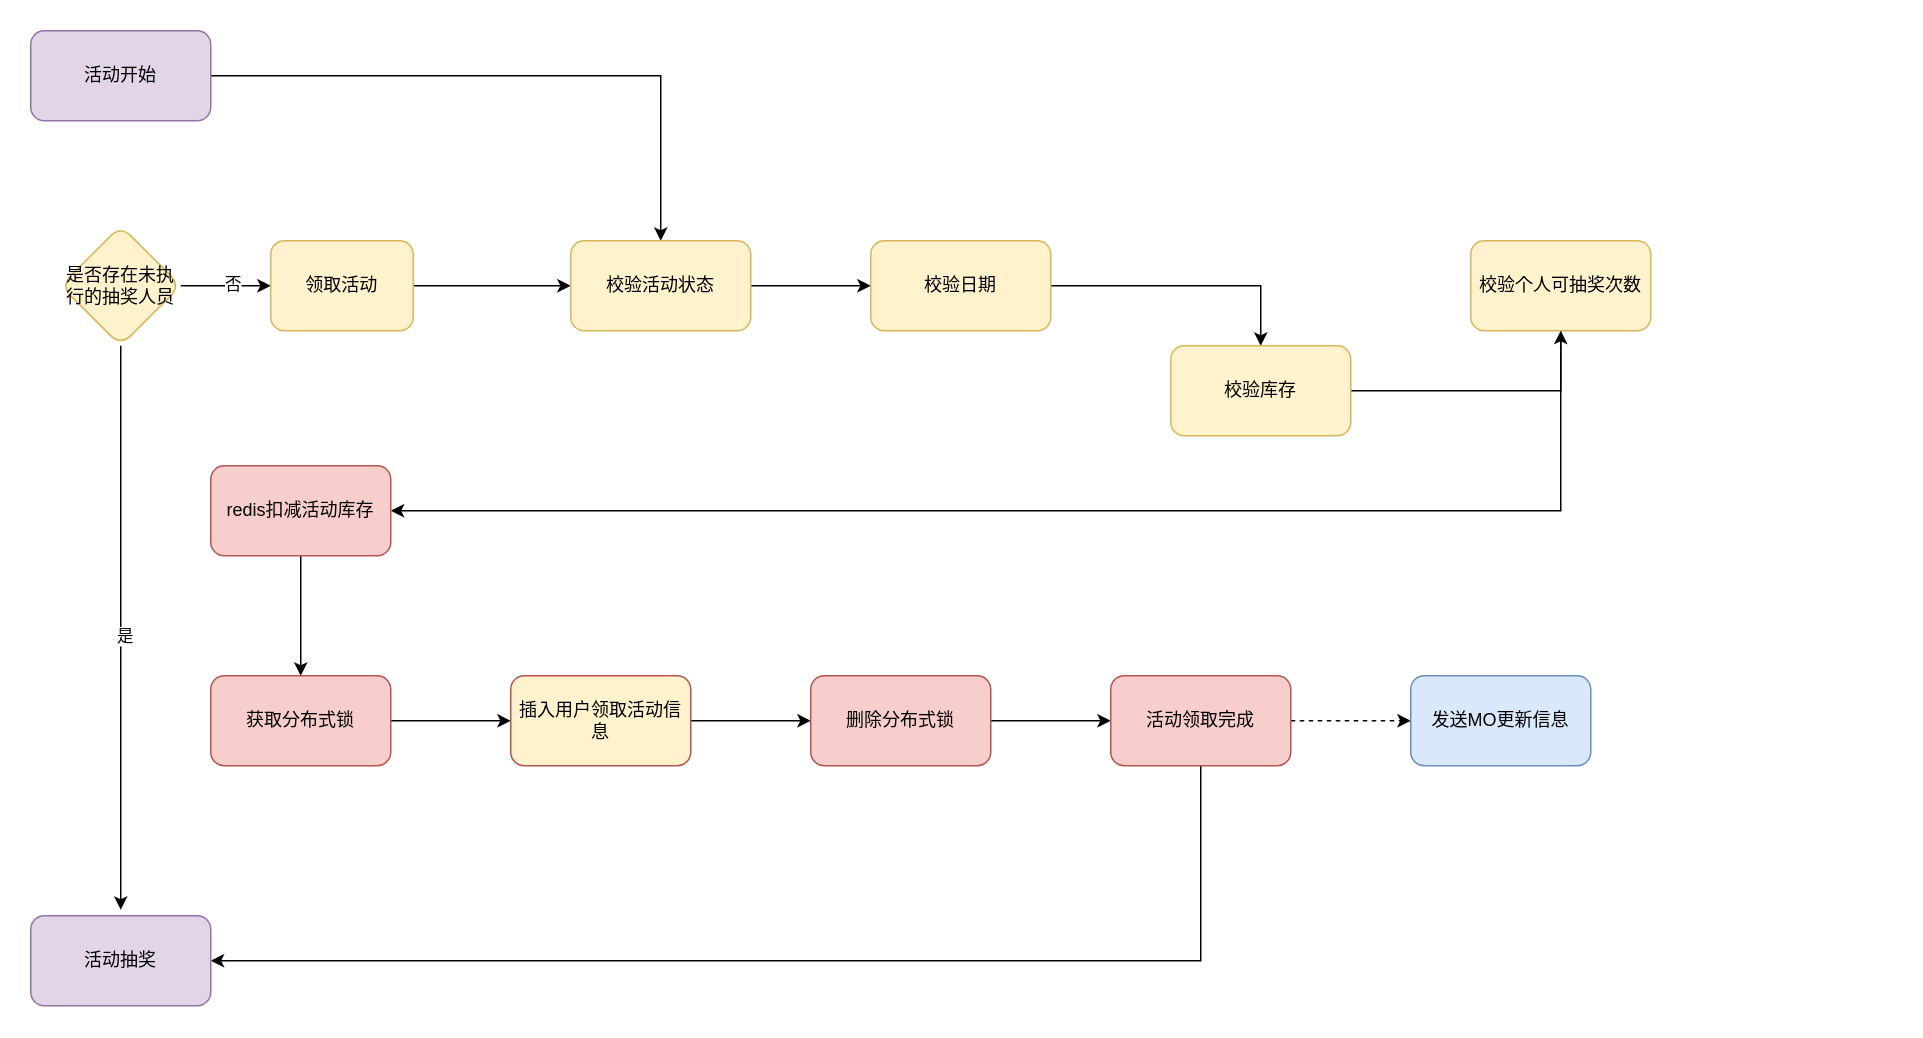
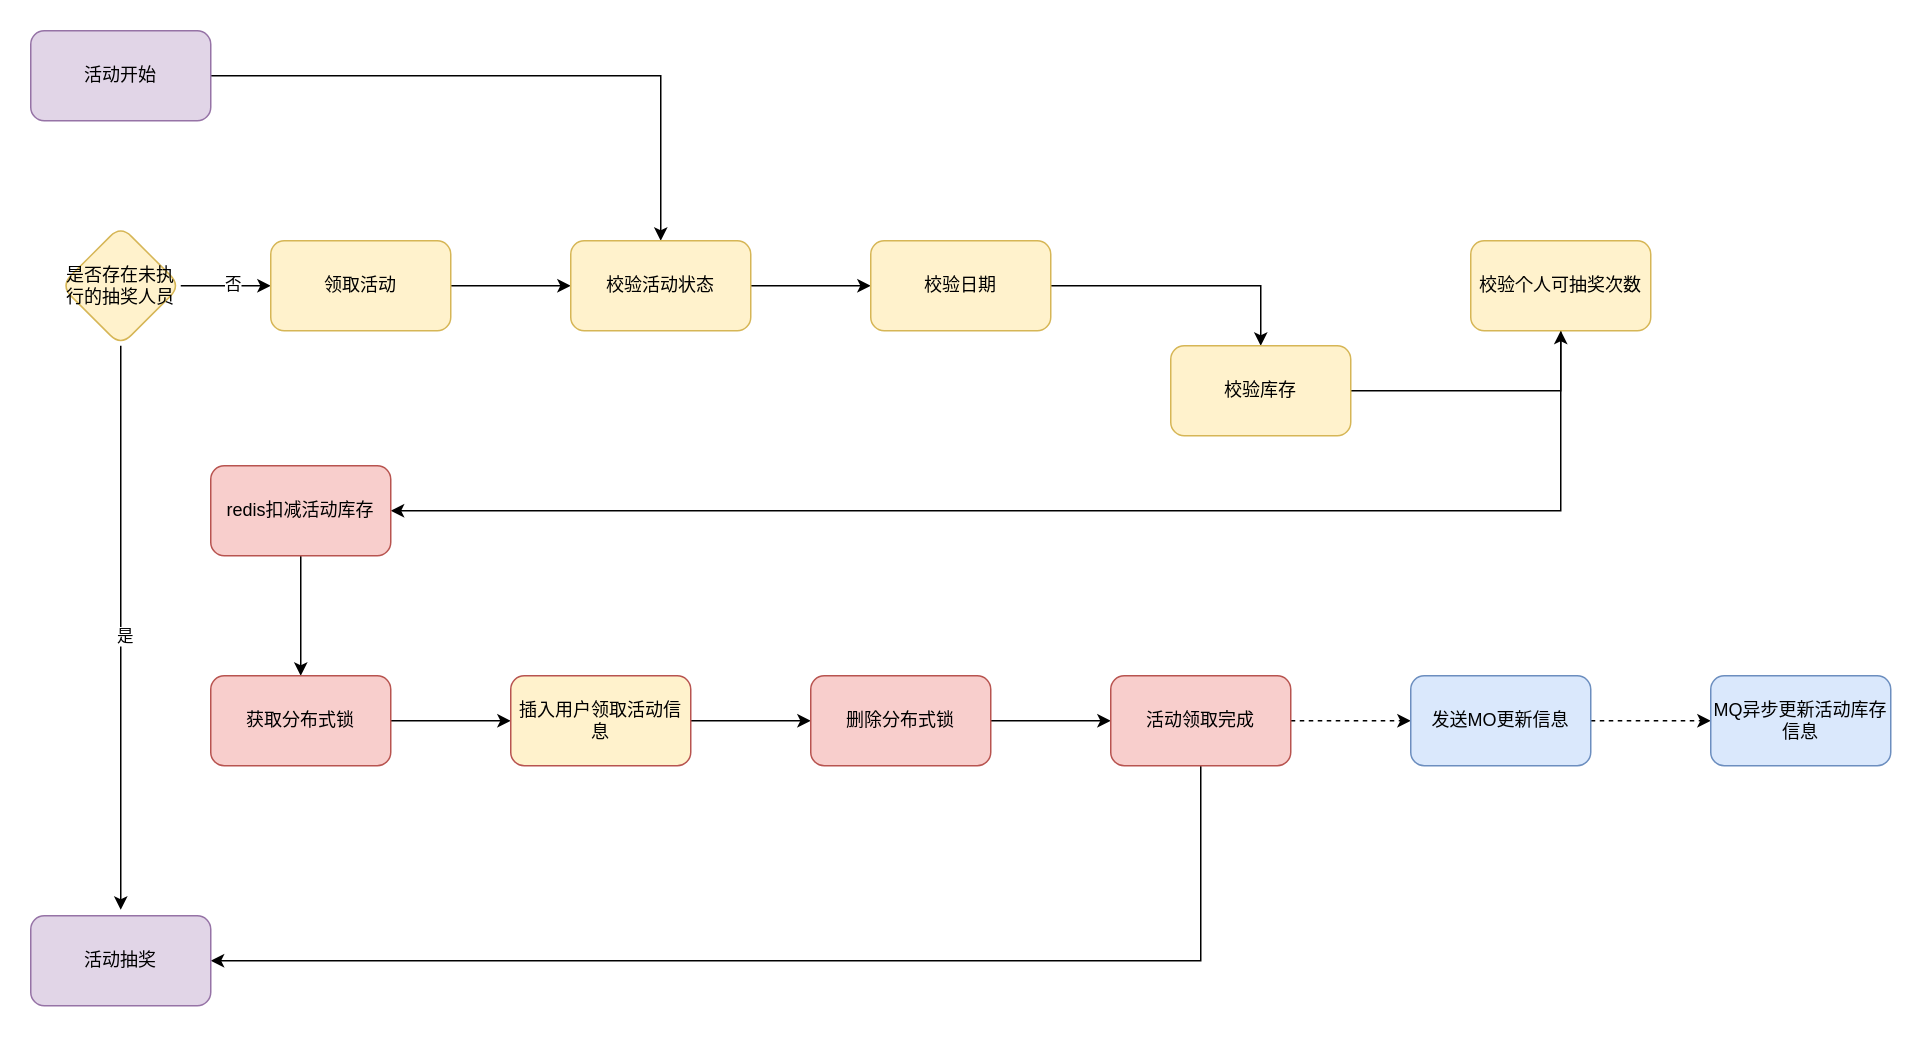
(342, 286) -> (361, 286)
none -> (1646, 721)
none -> (1801, 721)
